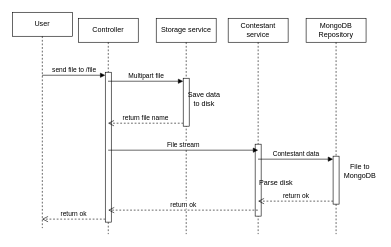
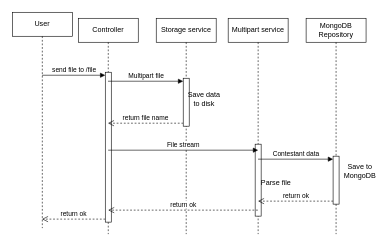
(258, 30) -> (258, 30)
(360, 171) -> (360, 171)
(276, 183) -> (276, 183)
